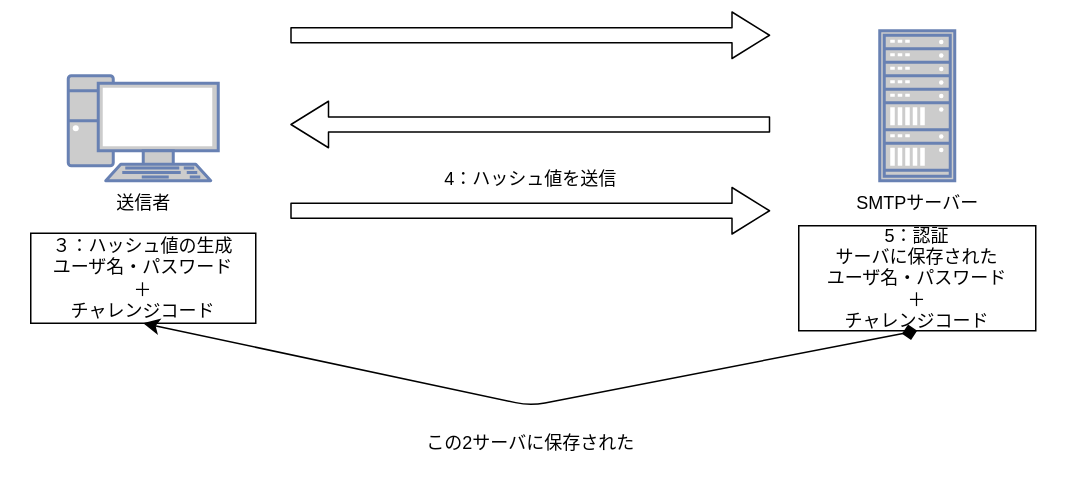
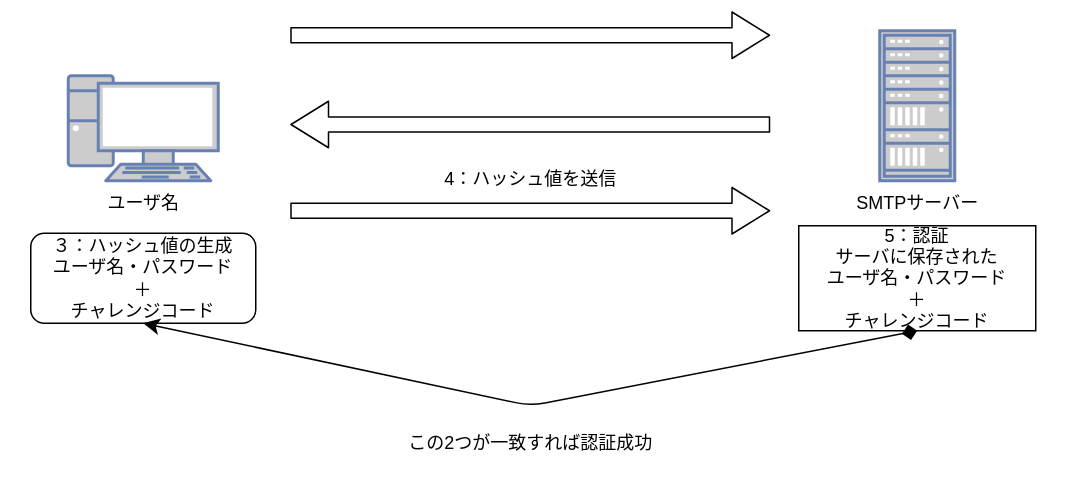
(144, 203) -> (144, 203)
(143, 278) -> (143, 278)
(531, 443) -> (531, 443)
